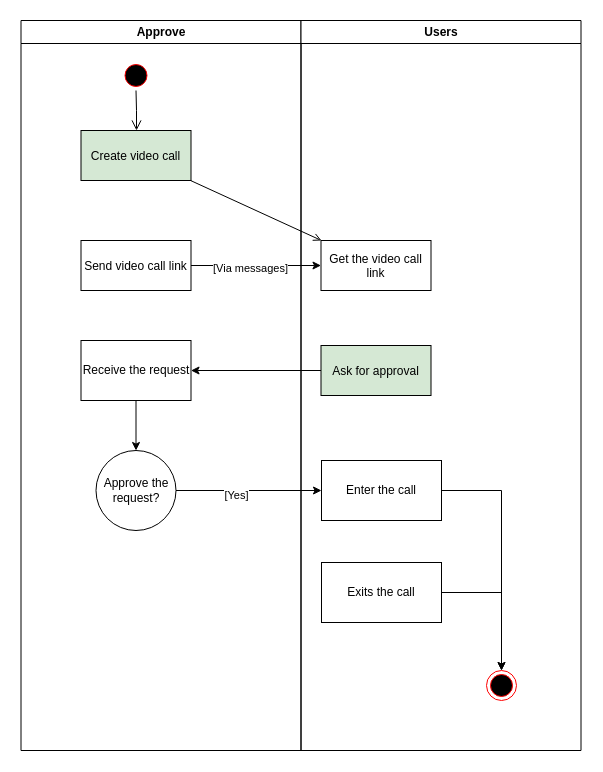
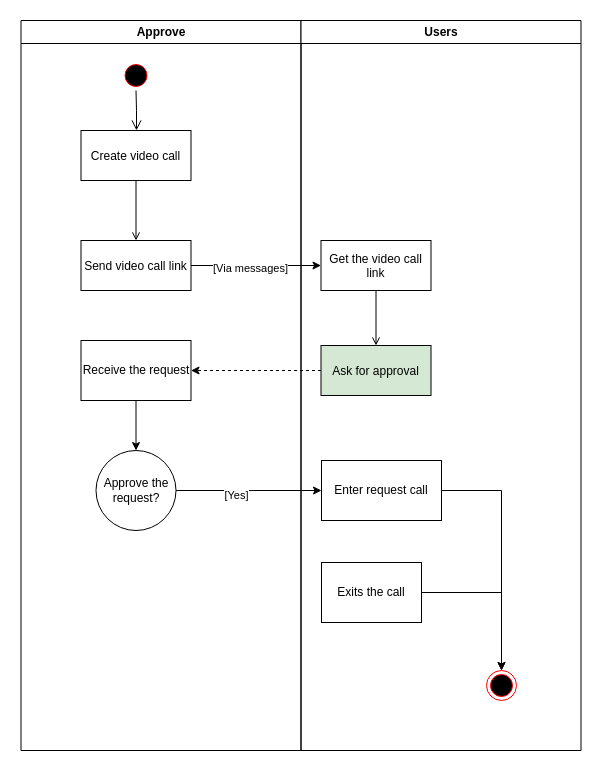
(136, 156) -> (136, 156)
(255, 210) -> (136, 209)
none -> (376, 317)
(260, 371) -> (260, 371)
(382, 491) -> (382, 491)
(382, 593) -> (372, 593)
